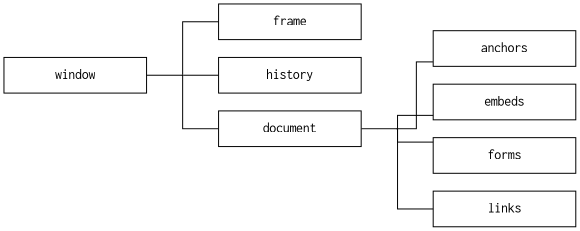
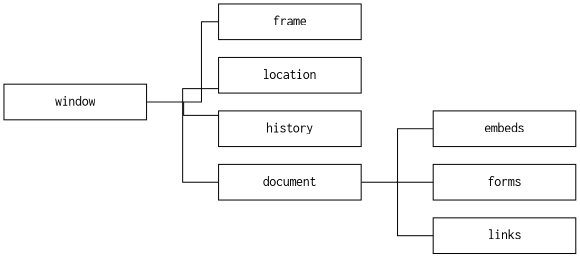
(504, 49) -> none
none -> (290, 75)
